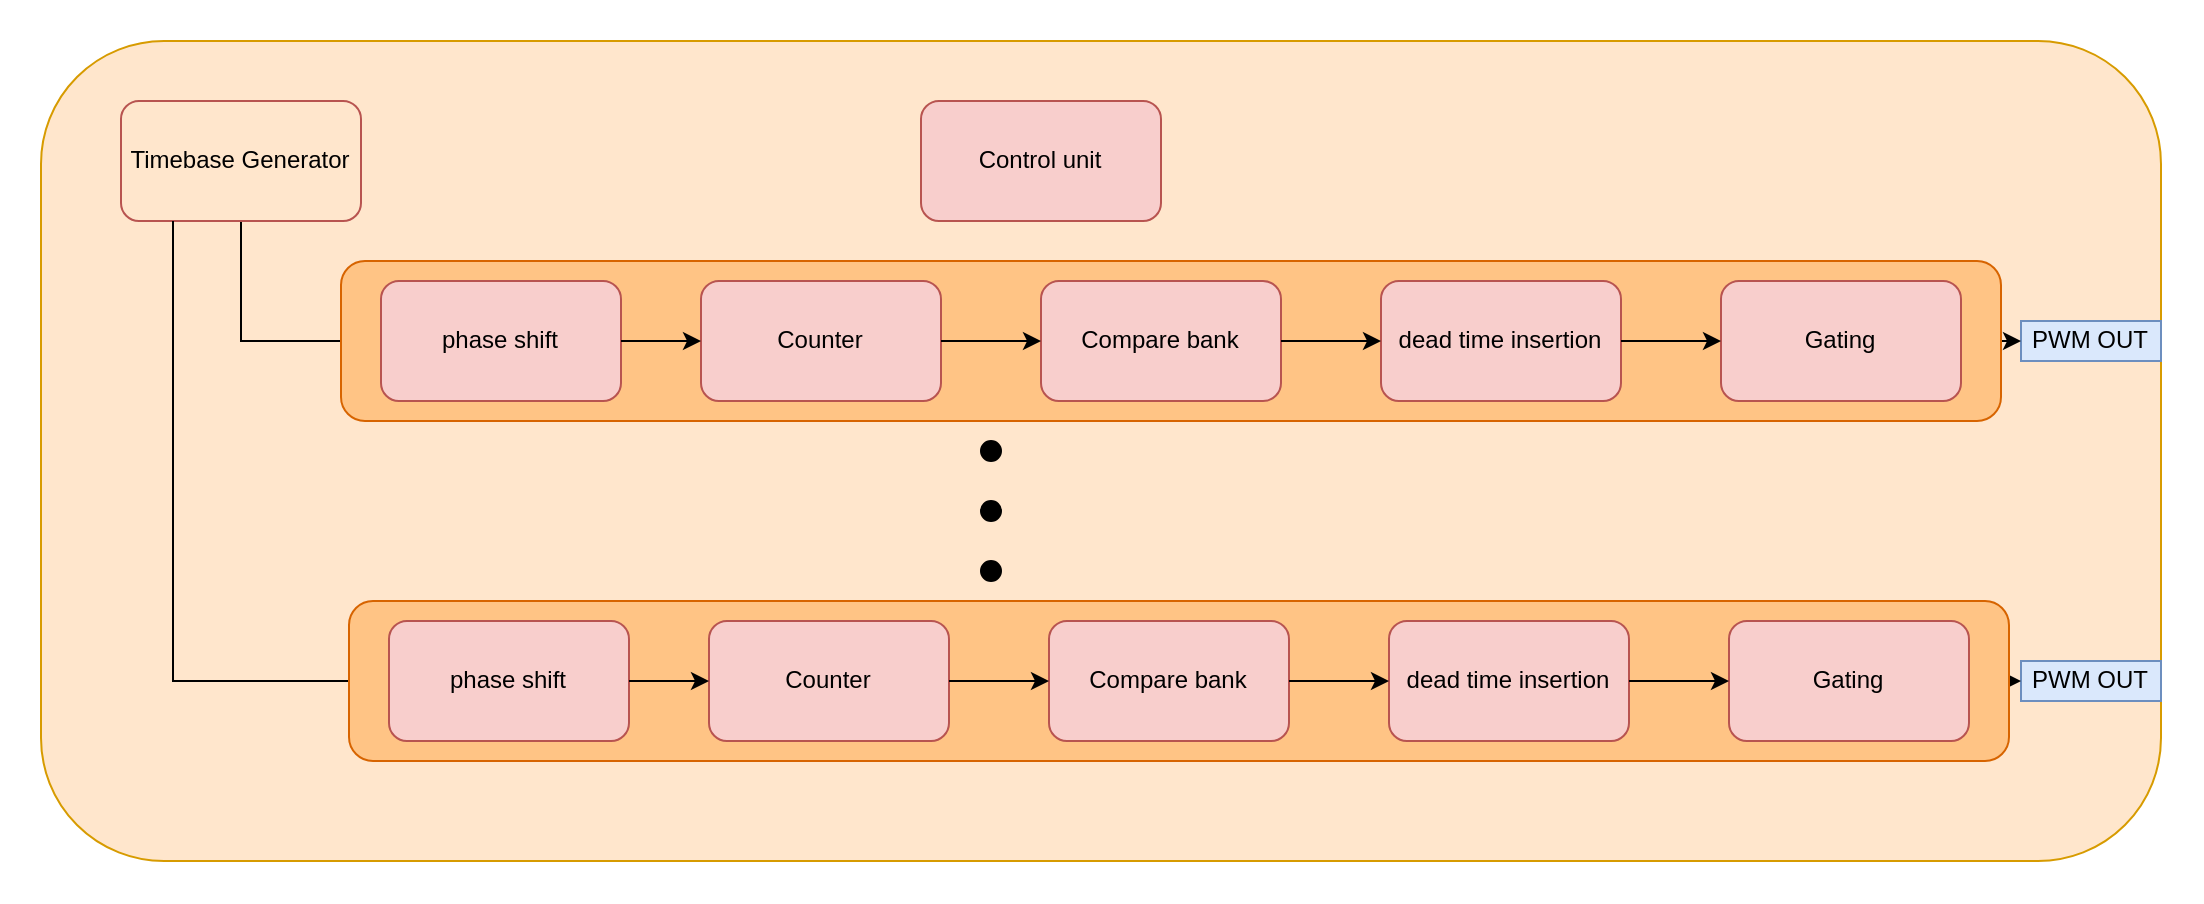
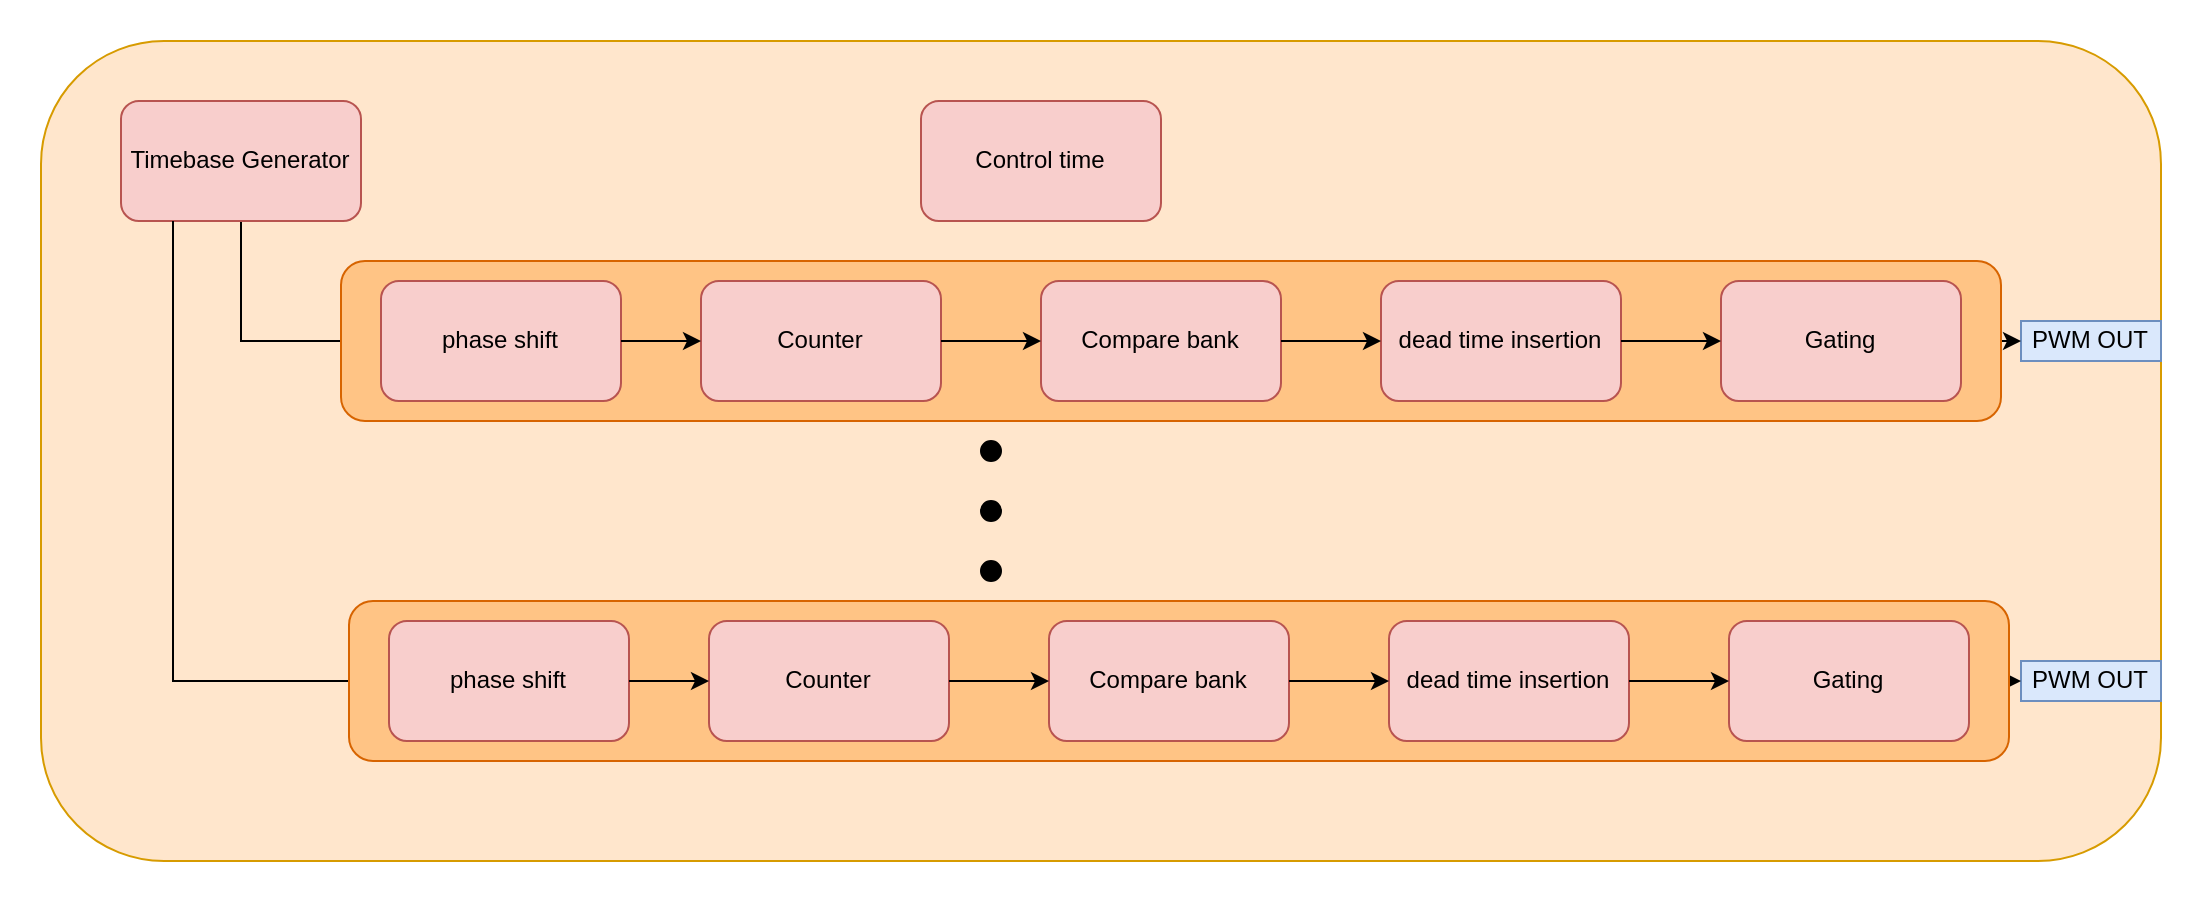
(241, 161) -> (241, 161)
(1041, 161) -> (1041, 161)
